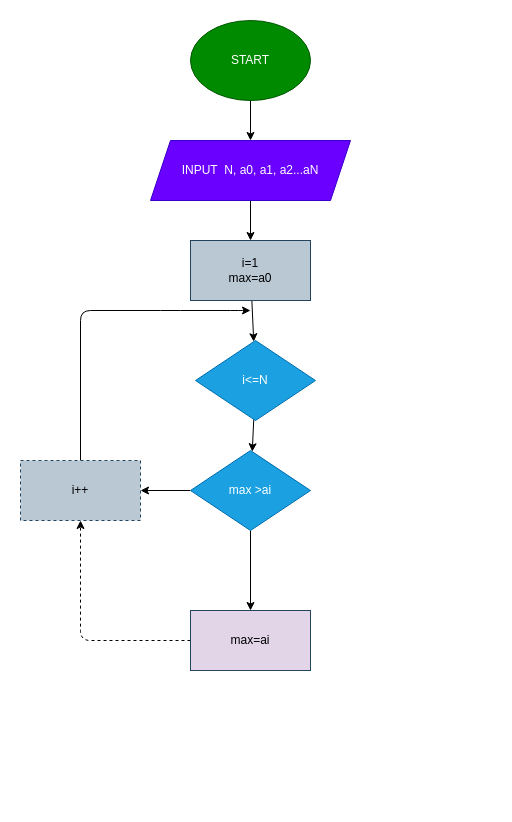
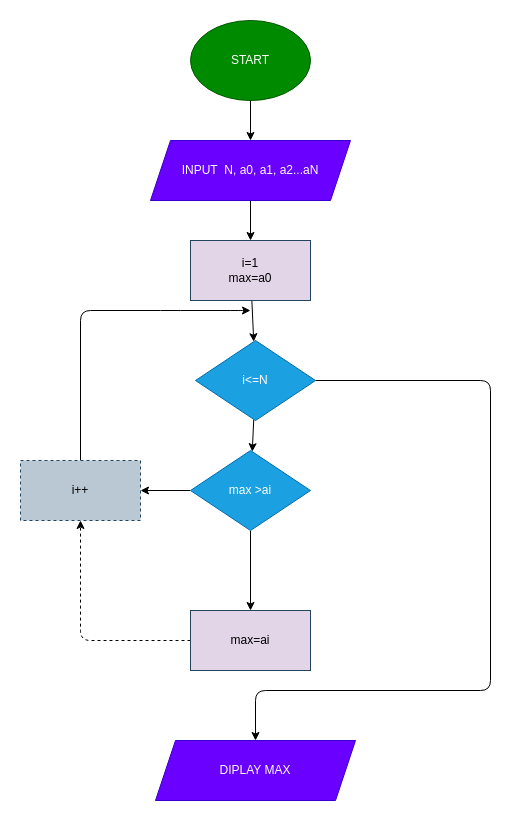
(251, 271) -> (251, 271)
none -> (491, 582)
none -> (256, 771)
